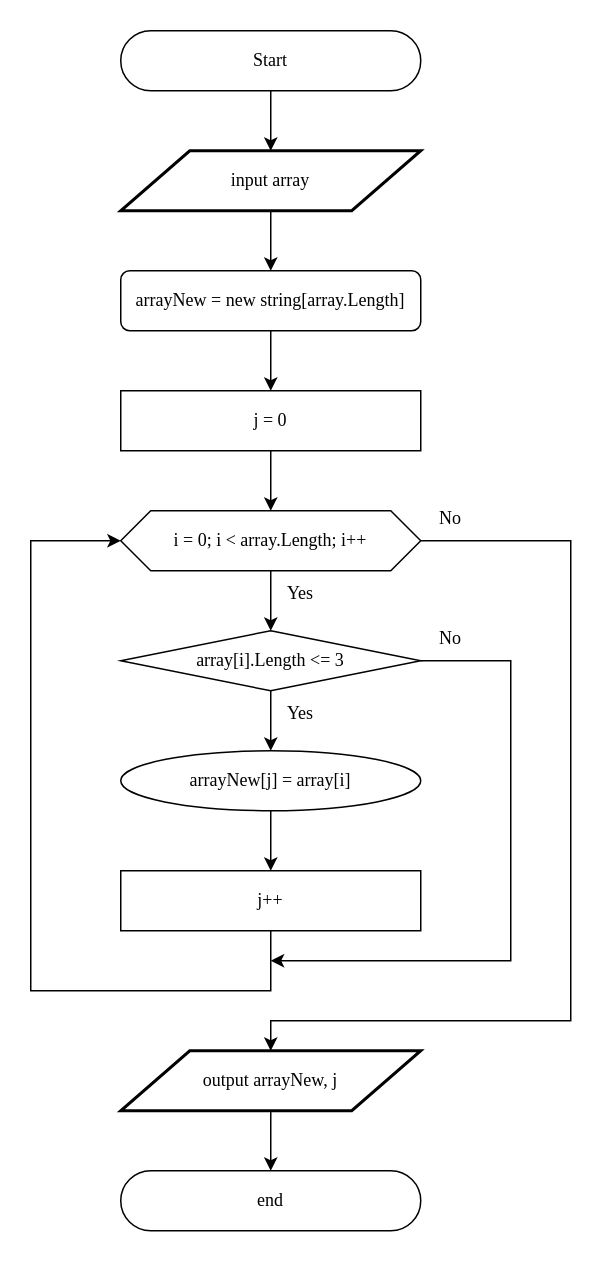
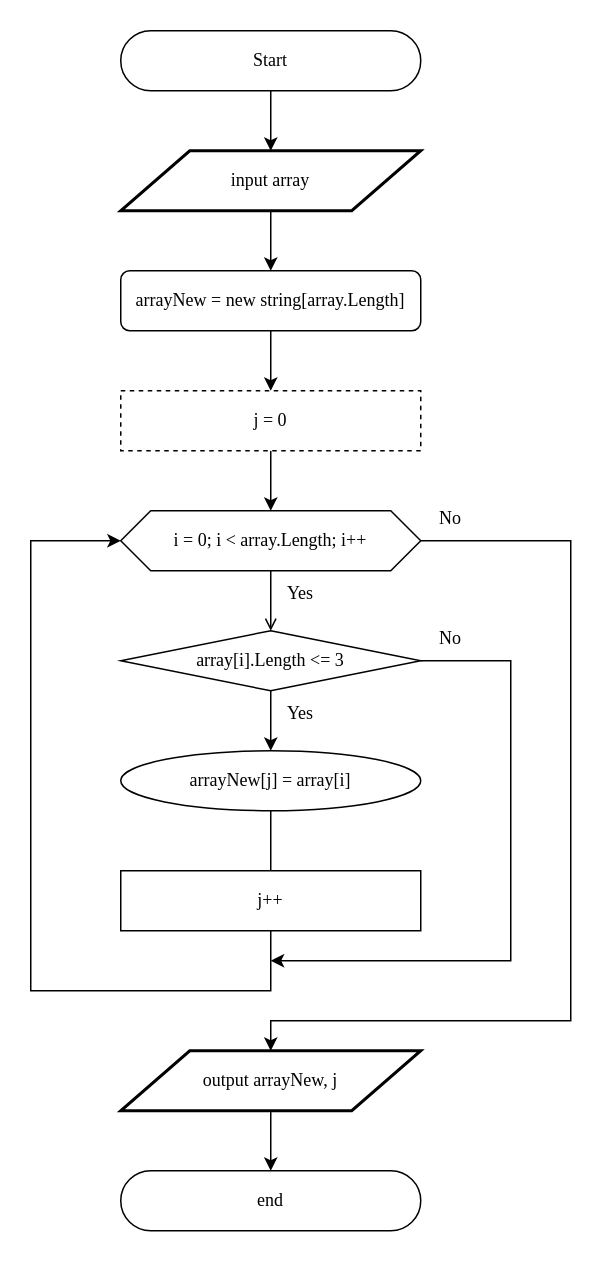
(271, 421) -> (271, 421)
(271, 619) -> (271, 621)
(271, 859) -> (271, 863)
